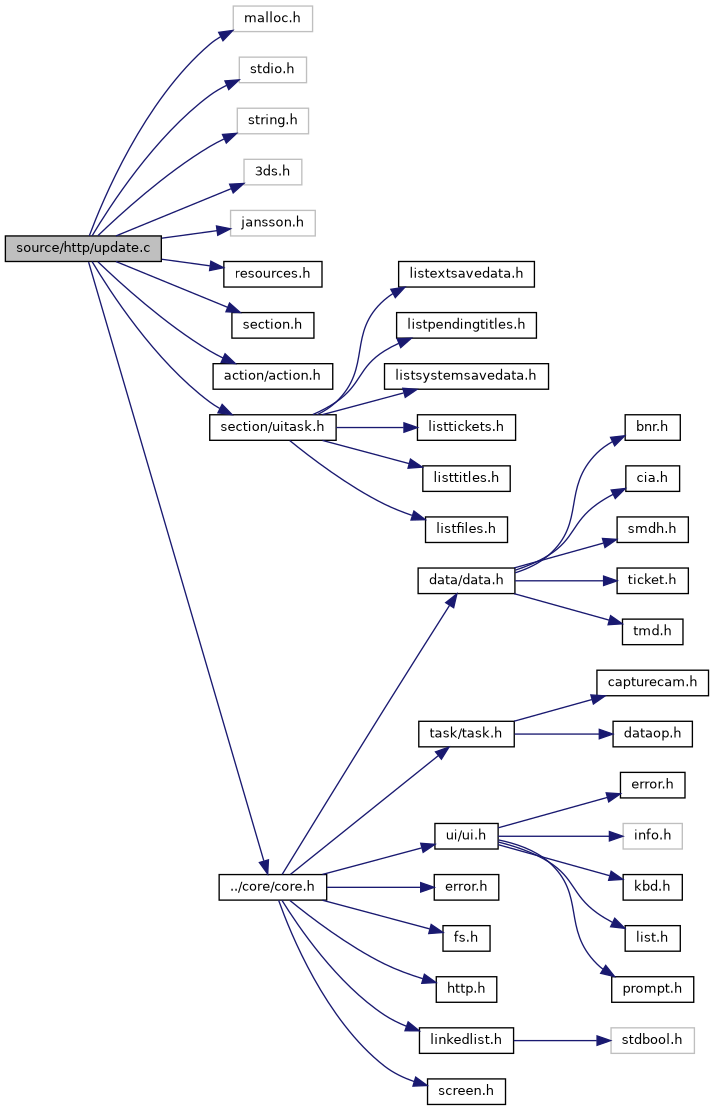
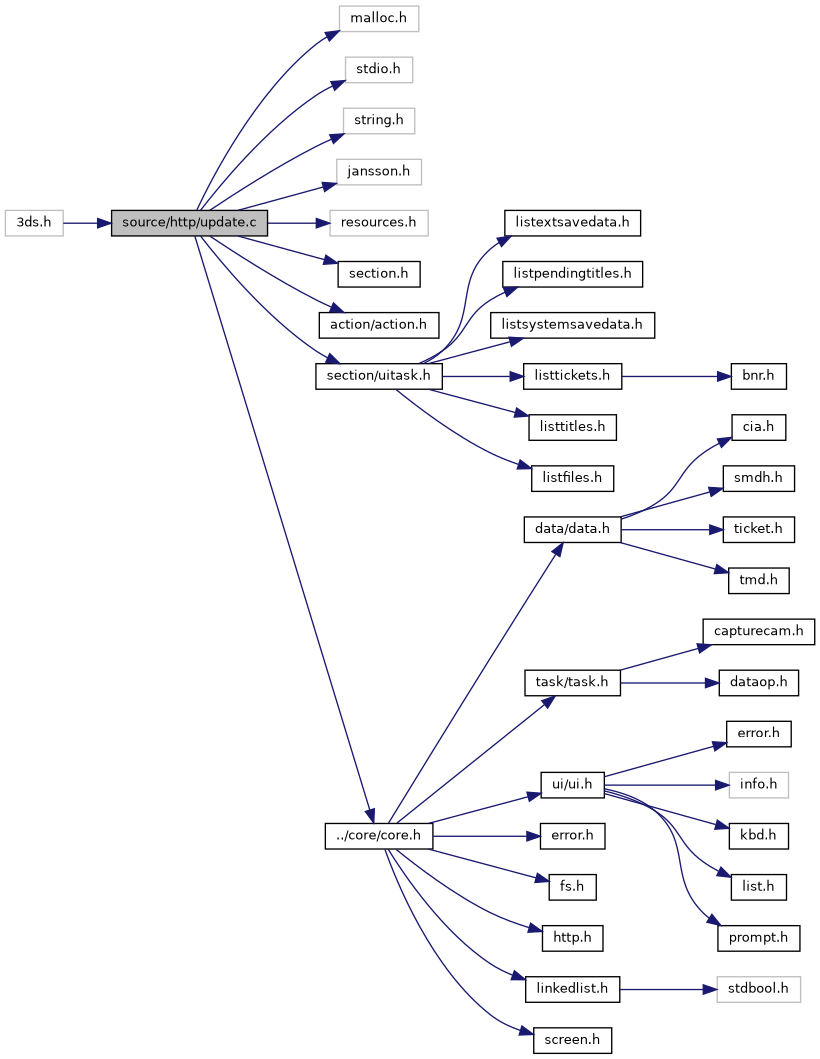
(174, 212) -> (80, 223)
(273, 274) -> (379, 223)
(572, 514) -> (670, 376)
